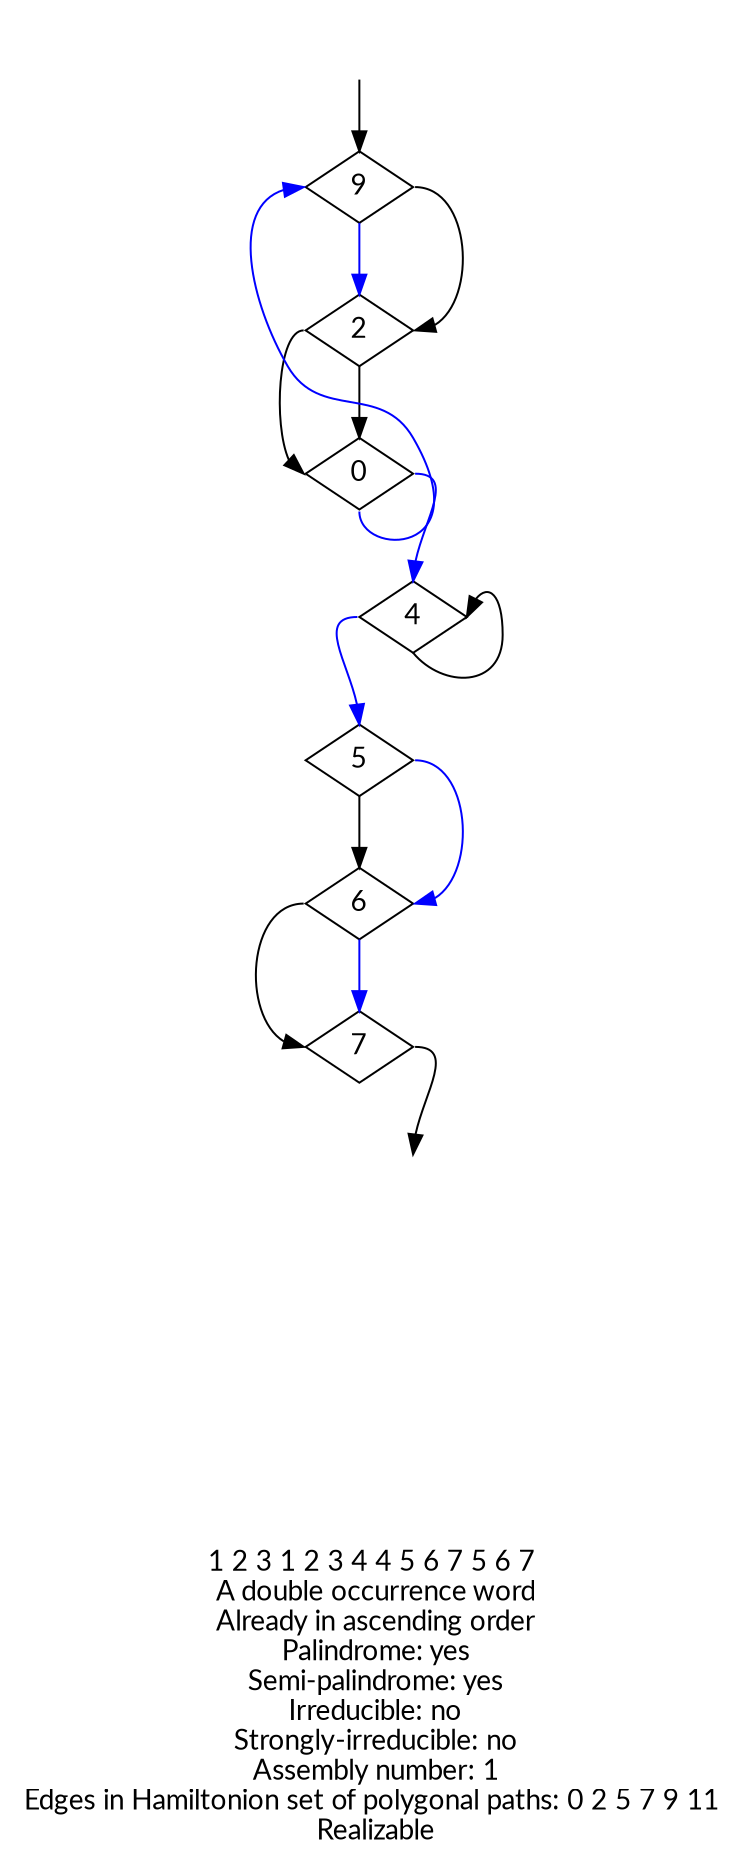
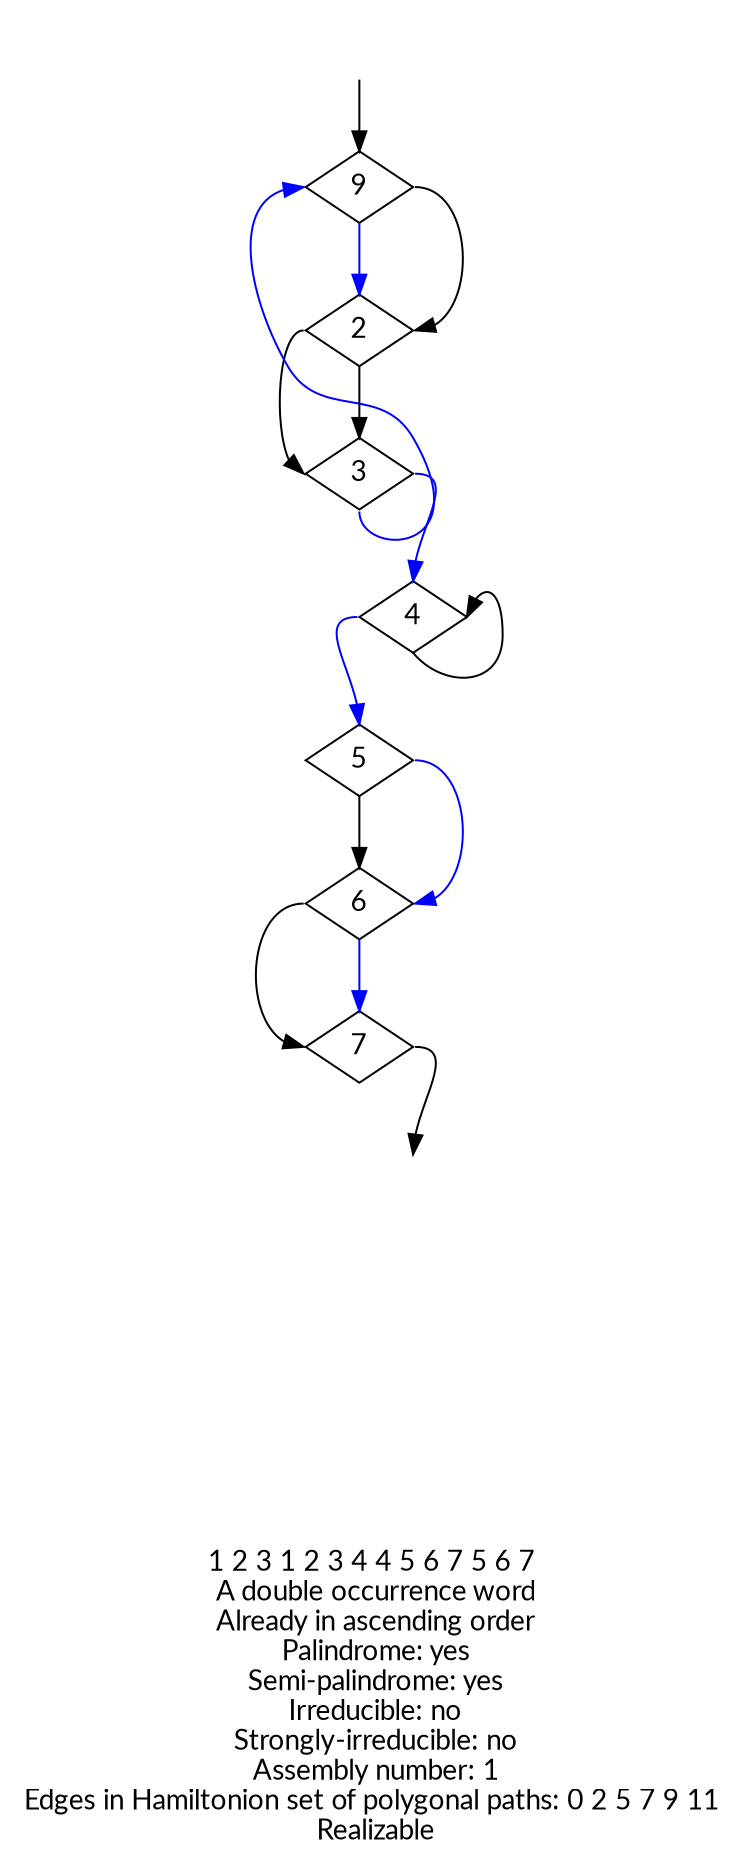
(359, 474) -> (359, 474)
